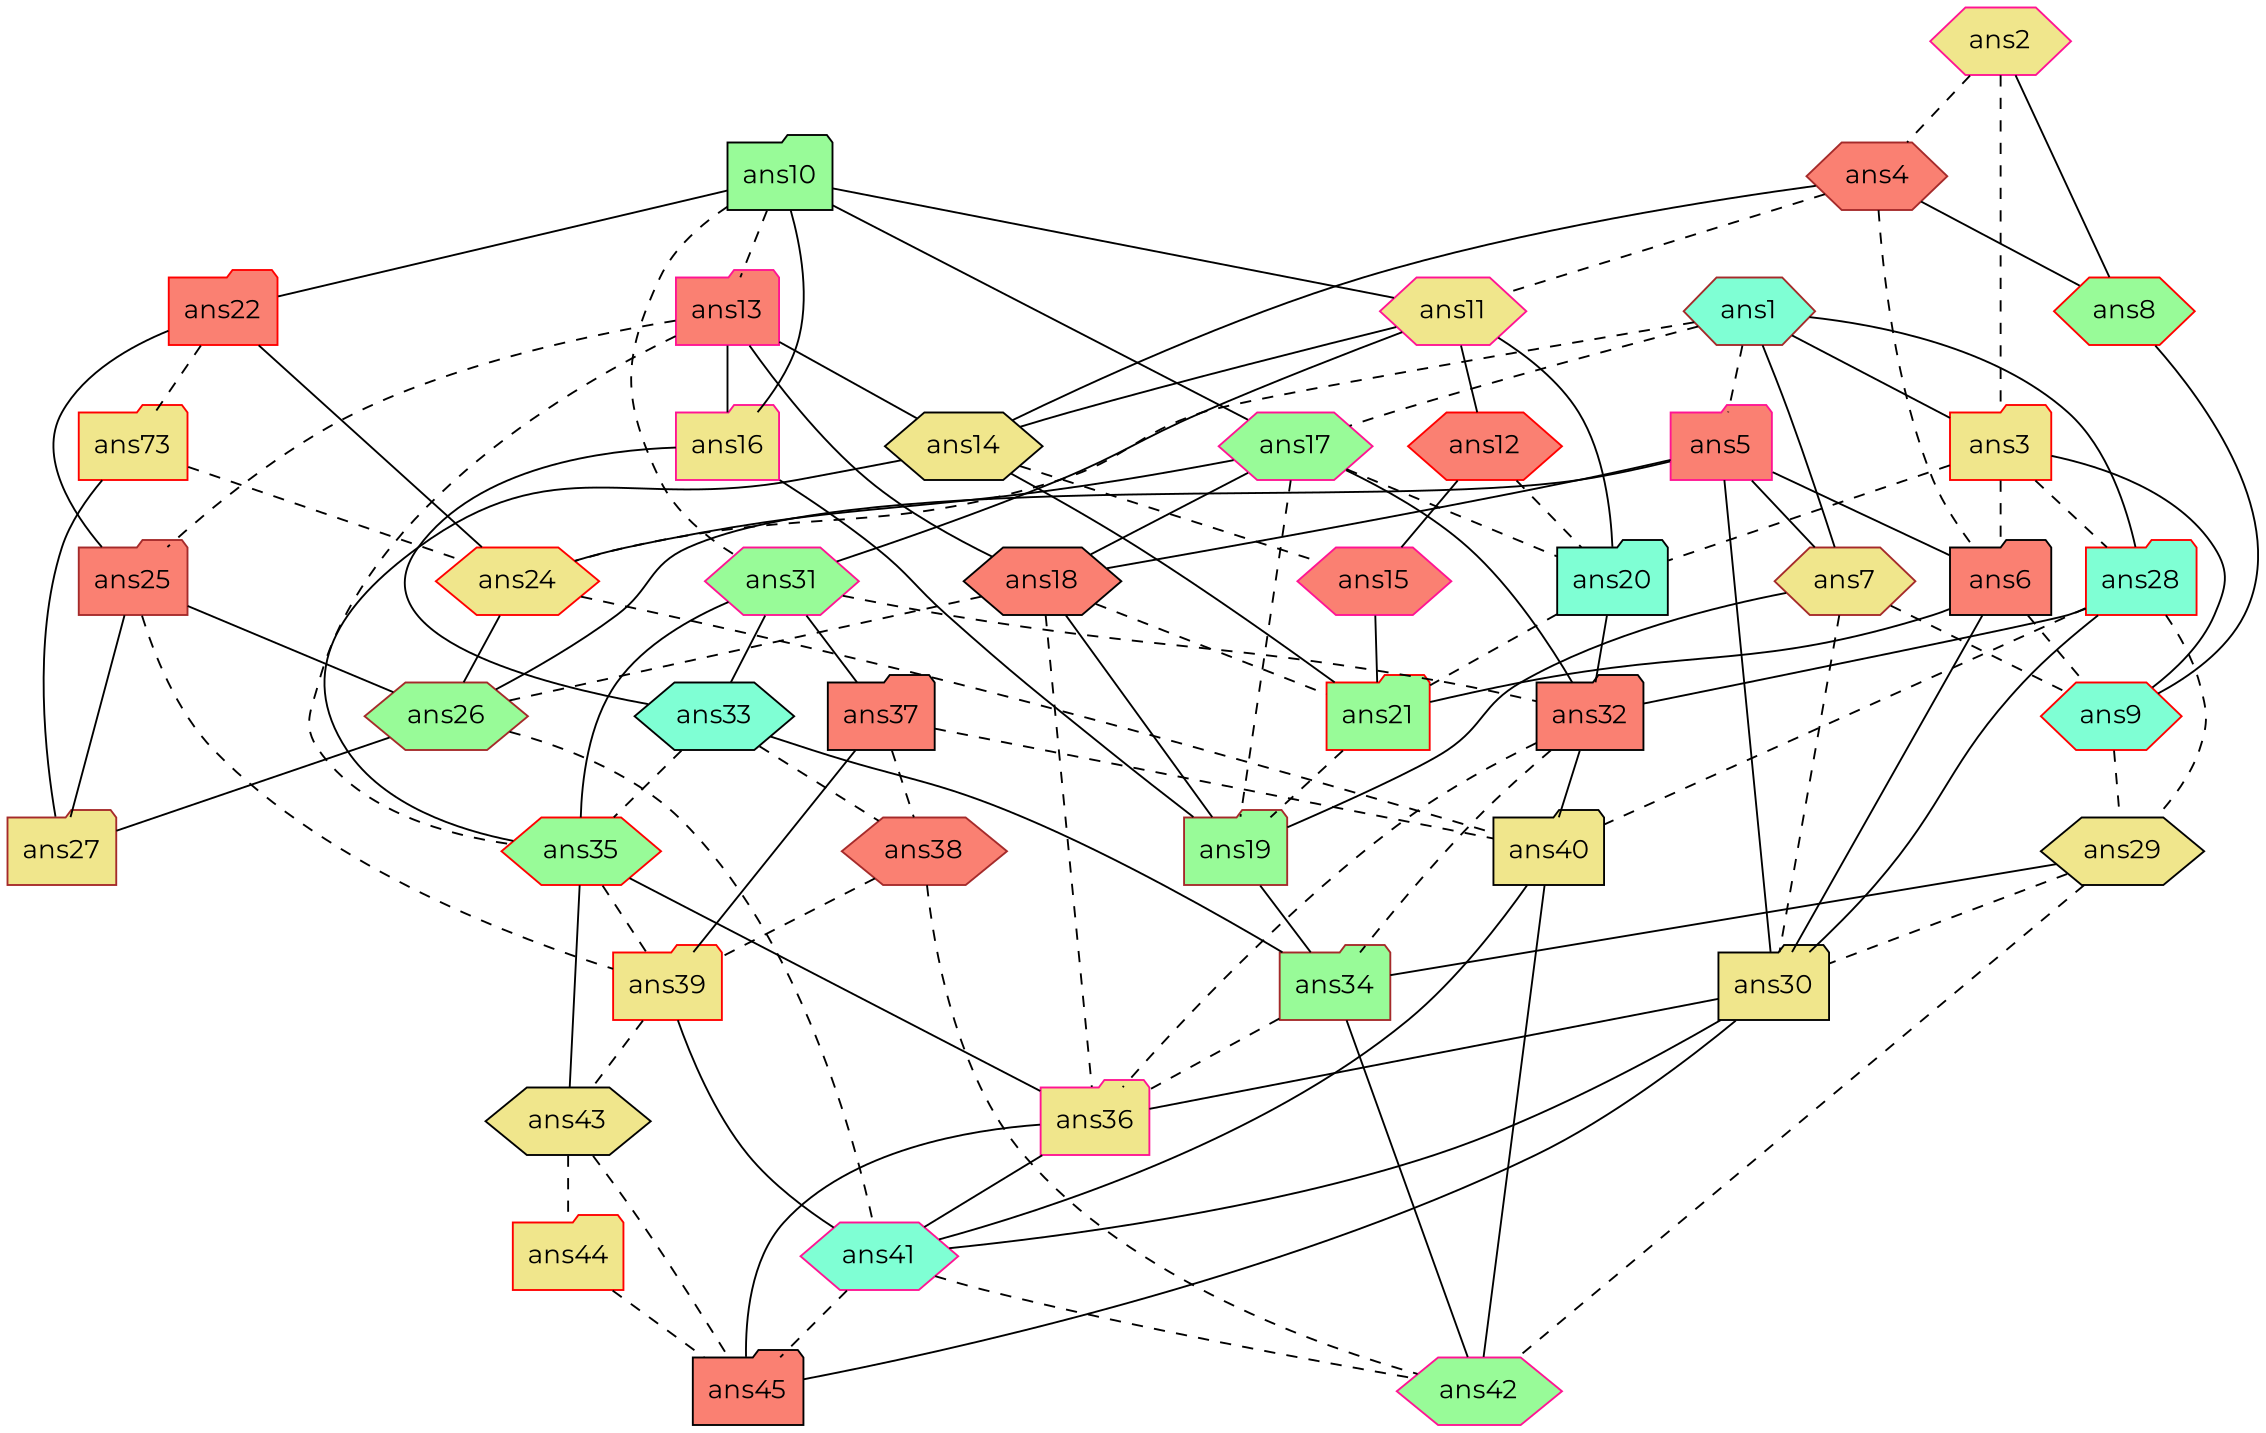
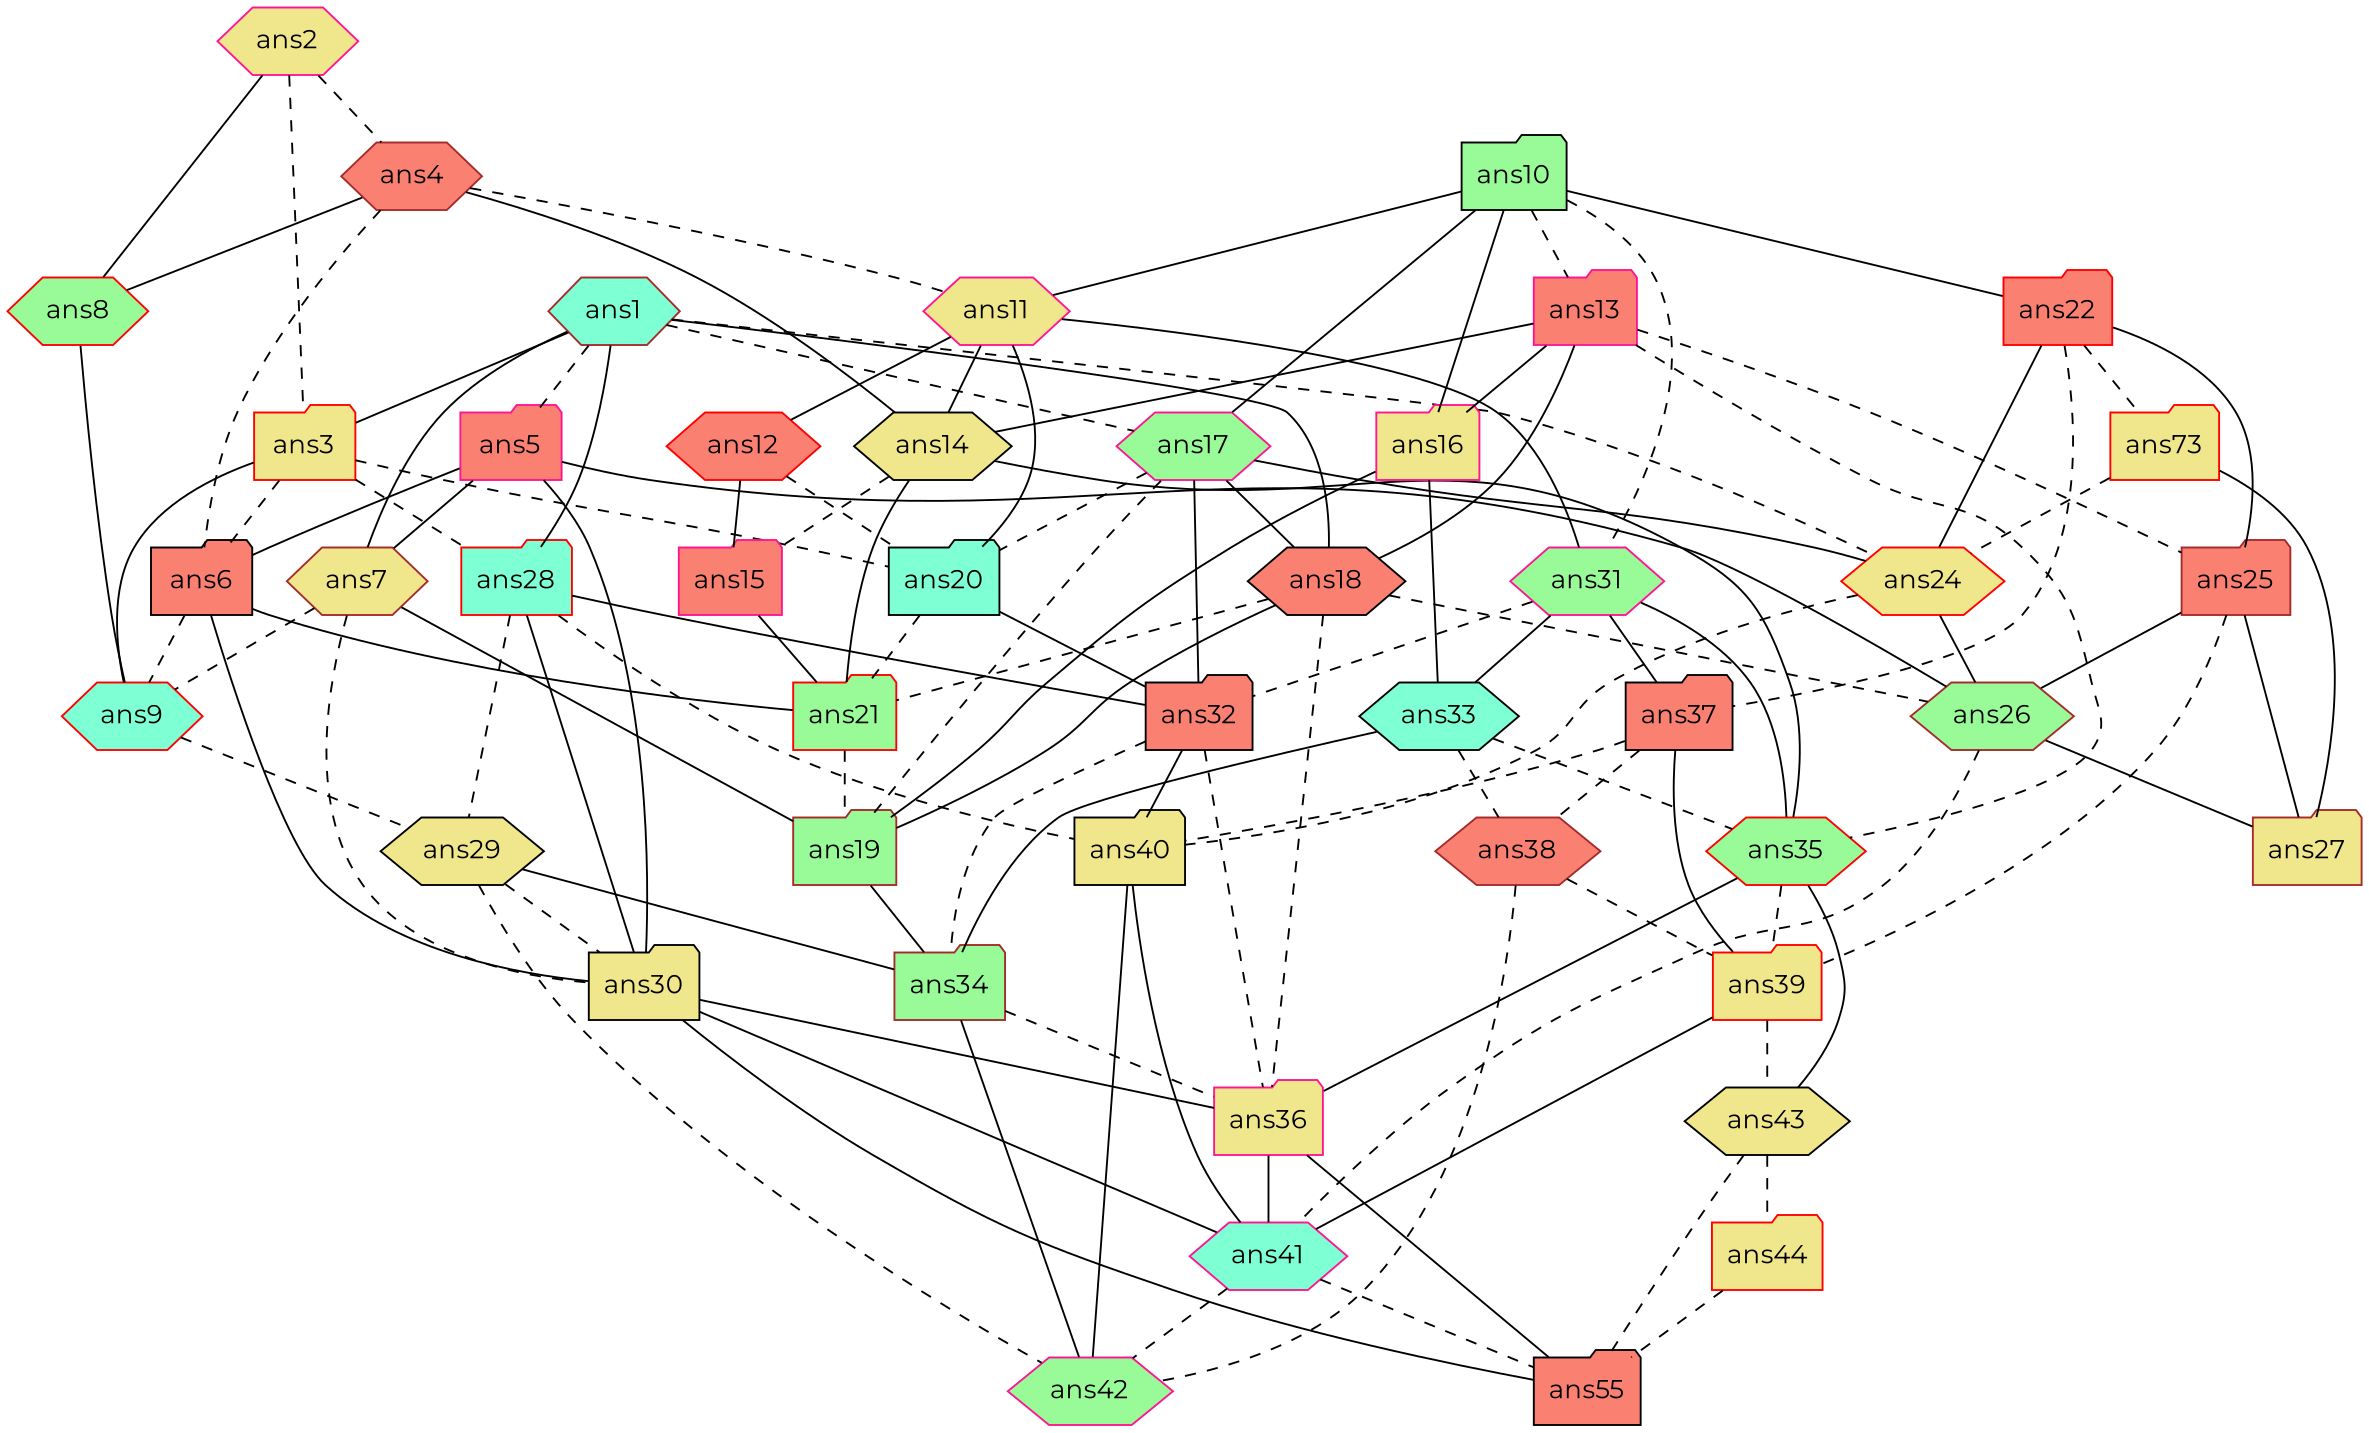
(1389, 517) -> (1166, 386)
(1374, 581) -> (730, 581)
none -> (2012, 623)
(748, 1391) -> (1587, 1391)
